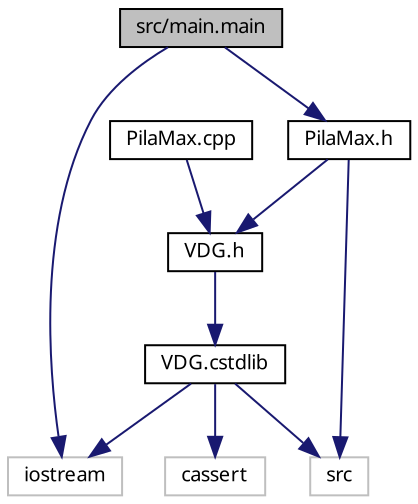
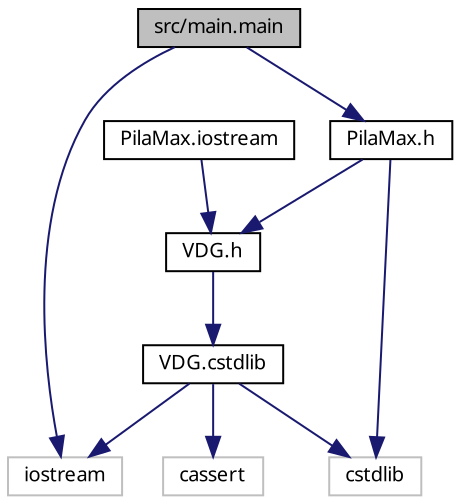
(181, 140) -> (199, 140)
(339, 476) -> (375, 476)
